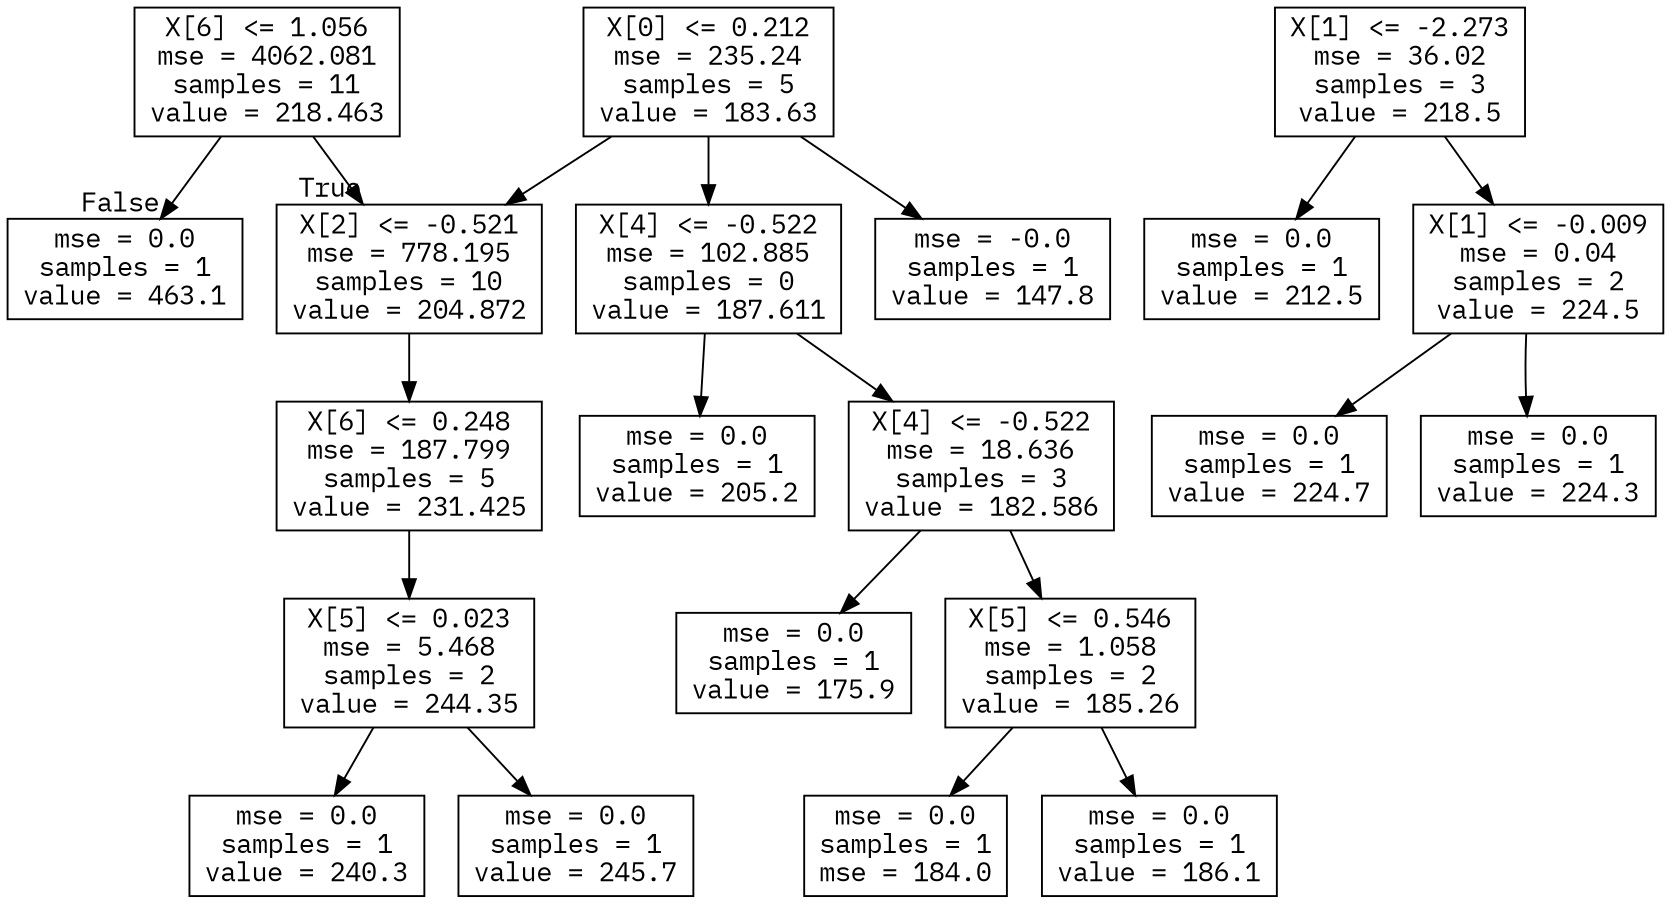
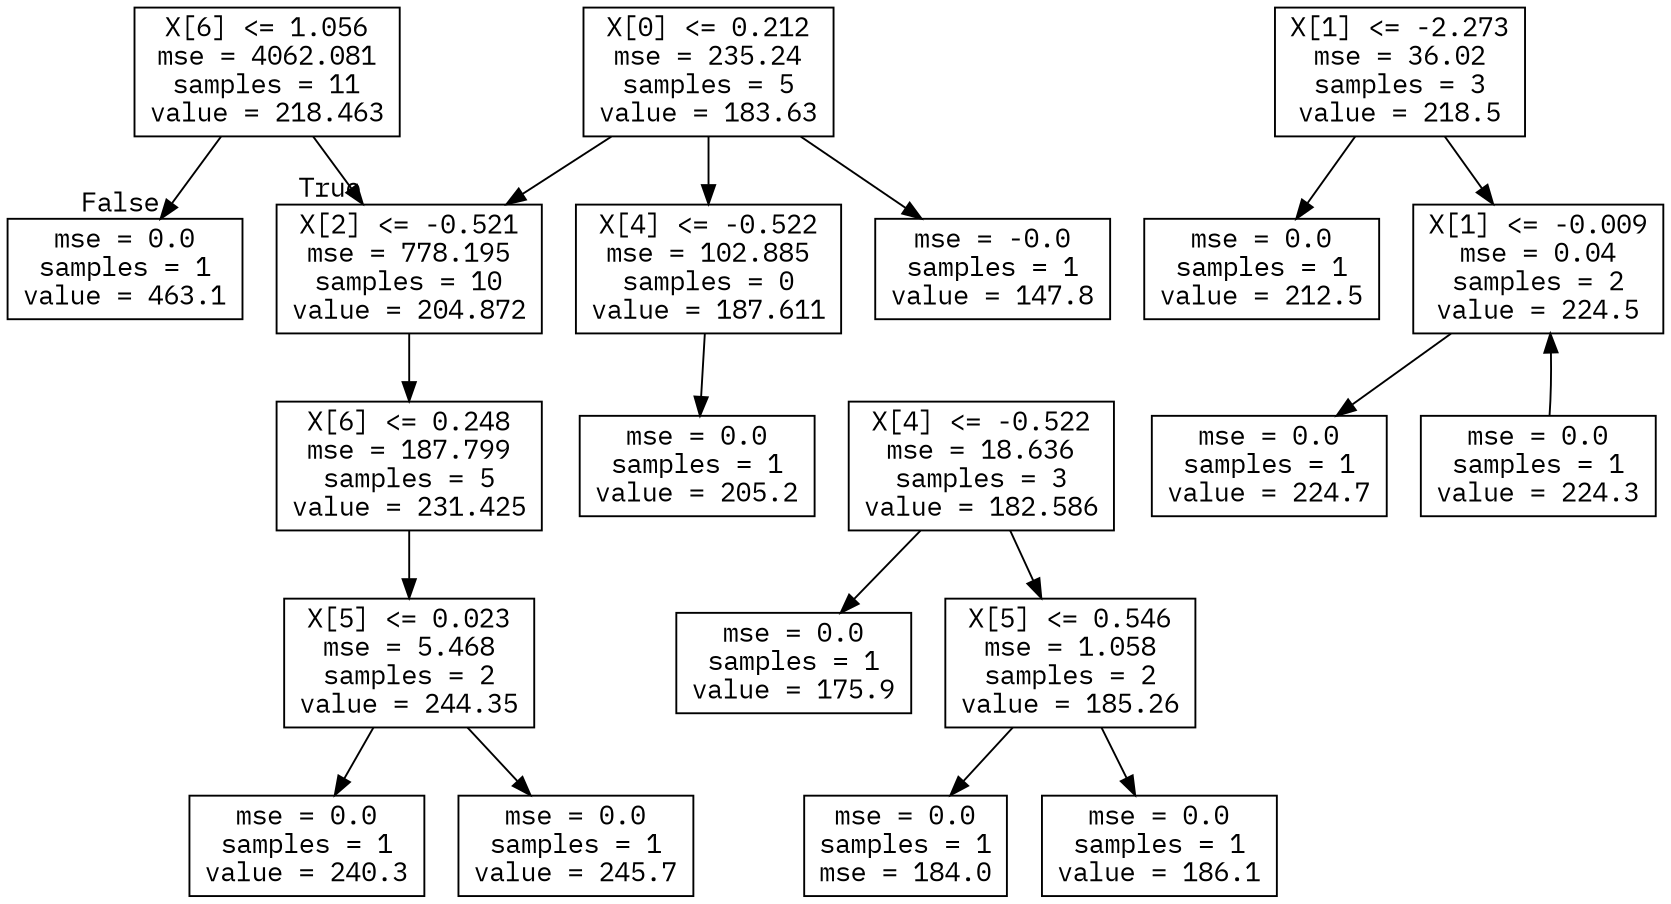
(837, 362) -> none
(1526, 365) -> (1551, 384)
